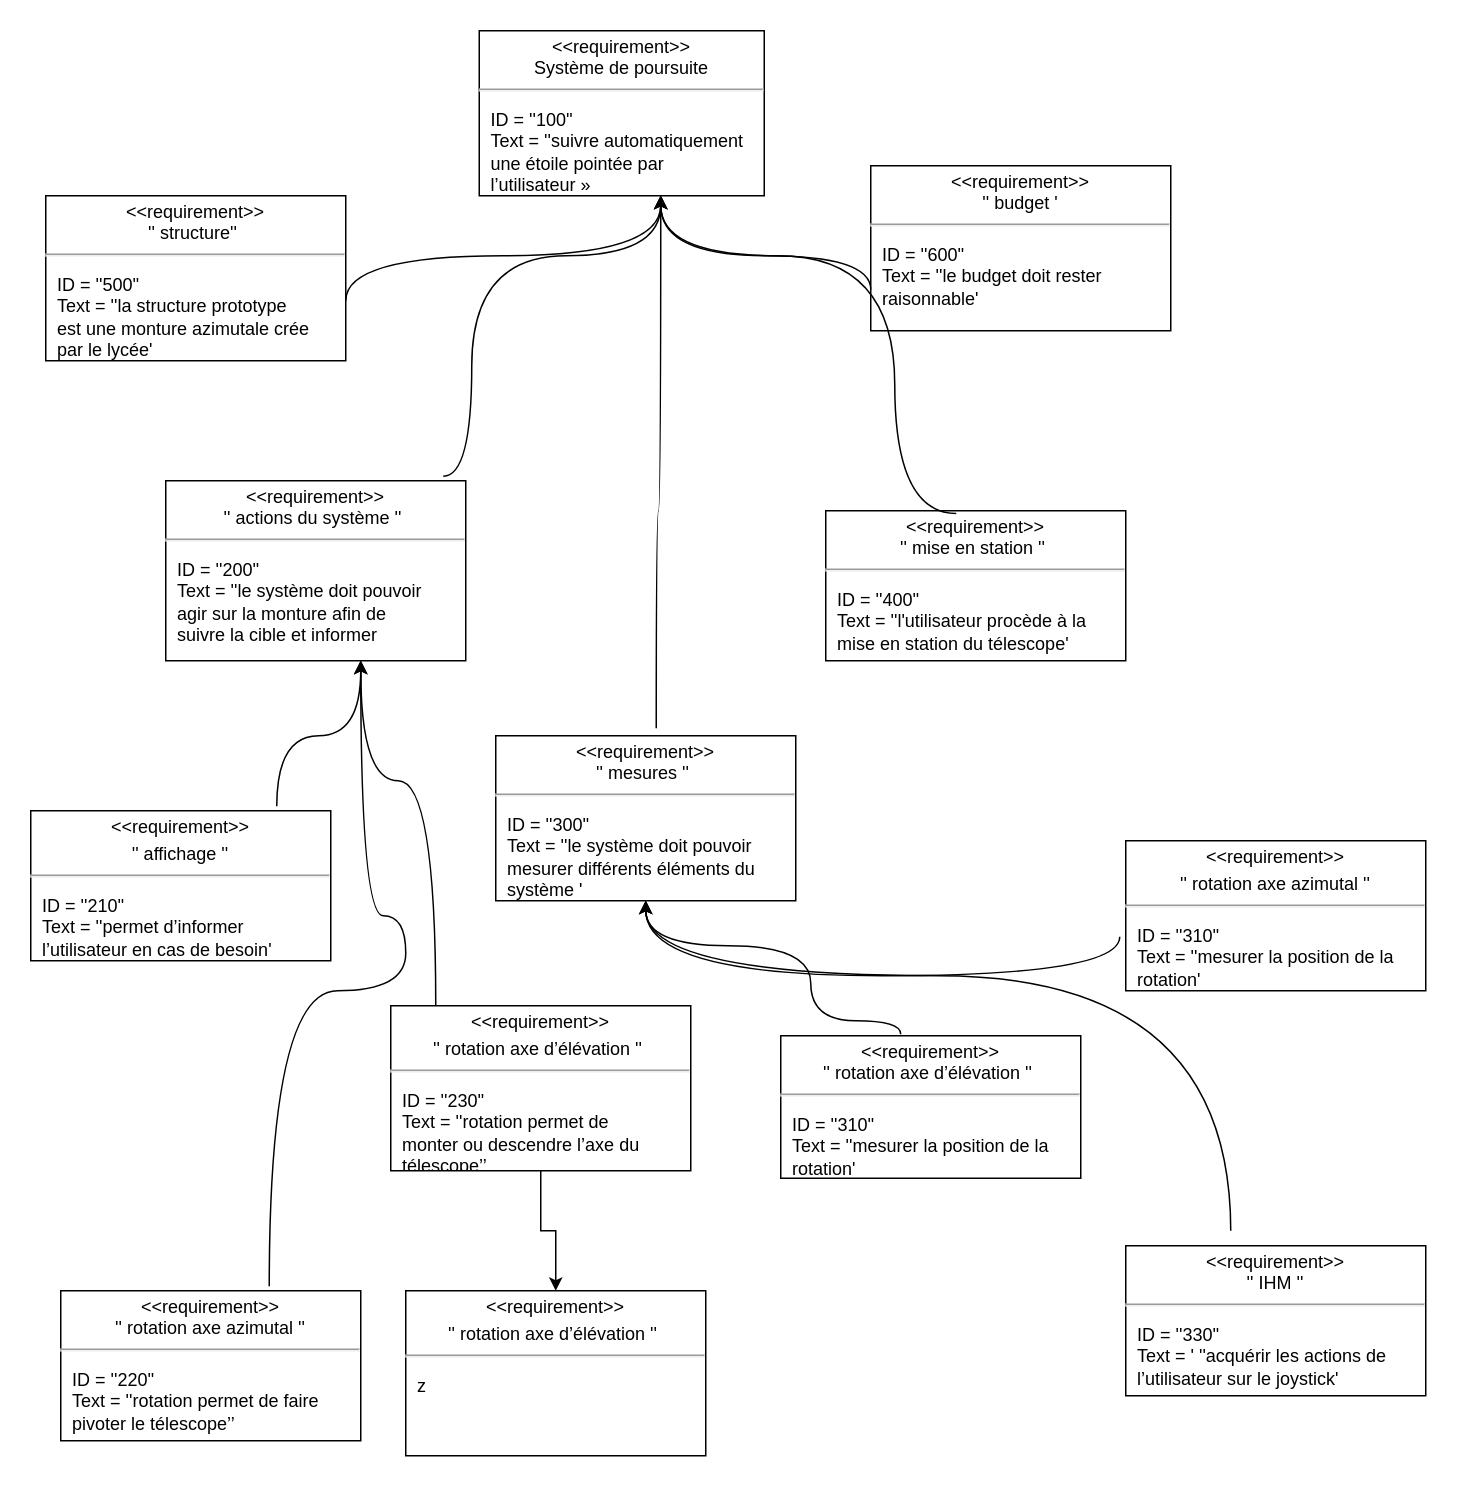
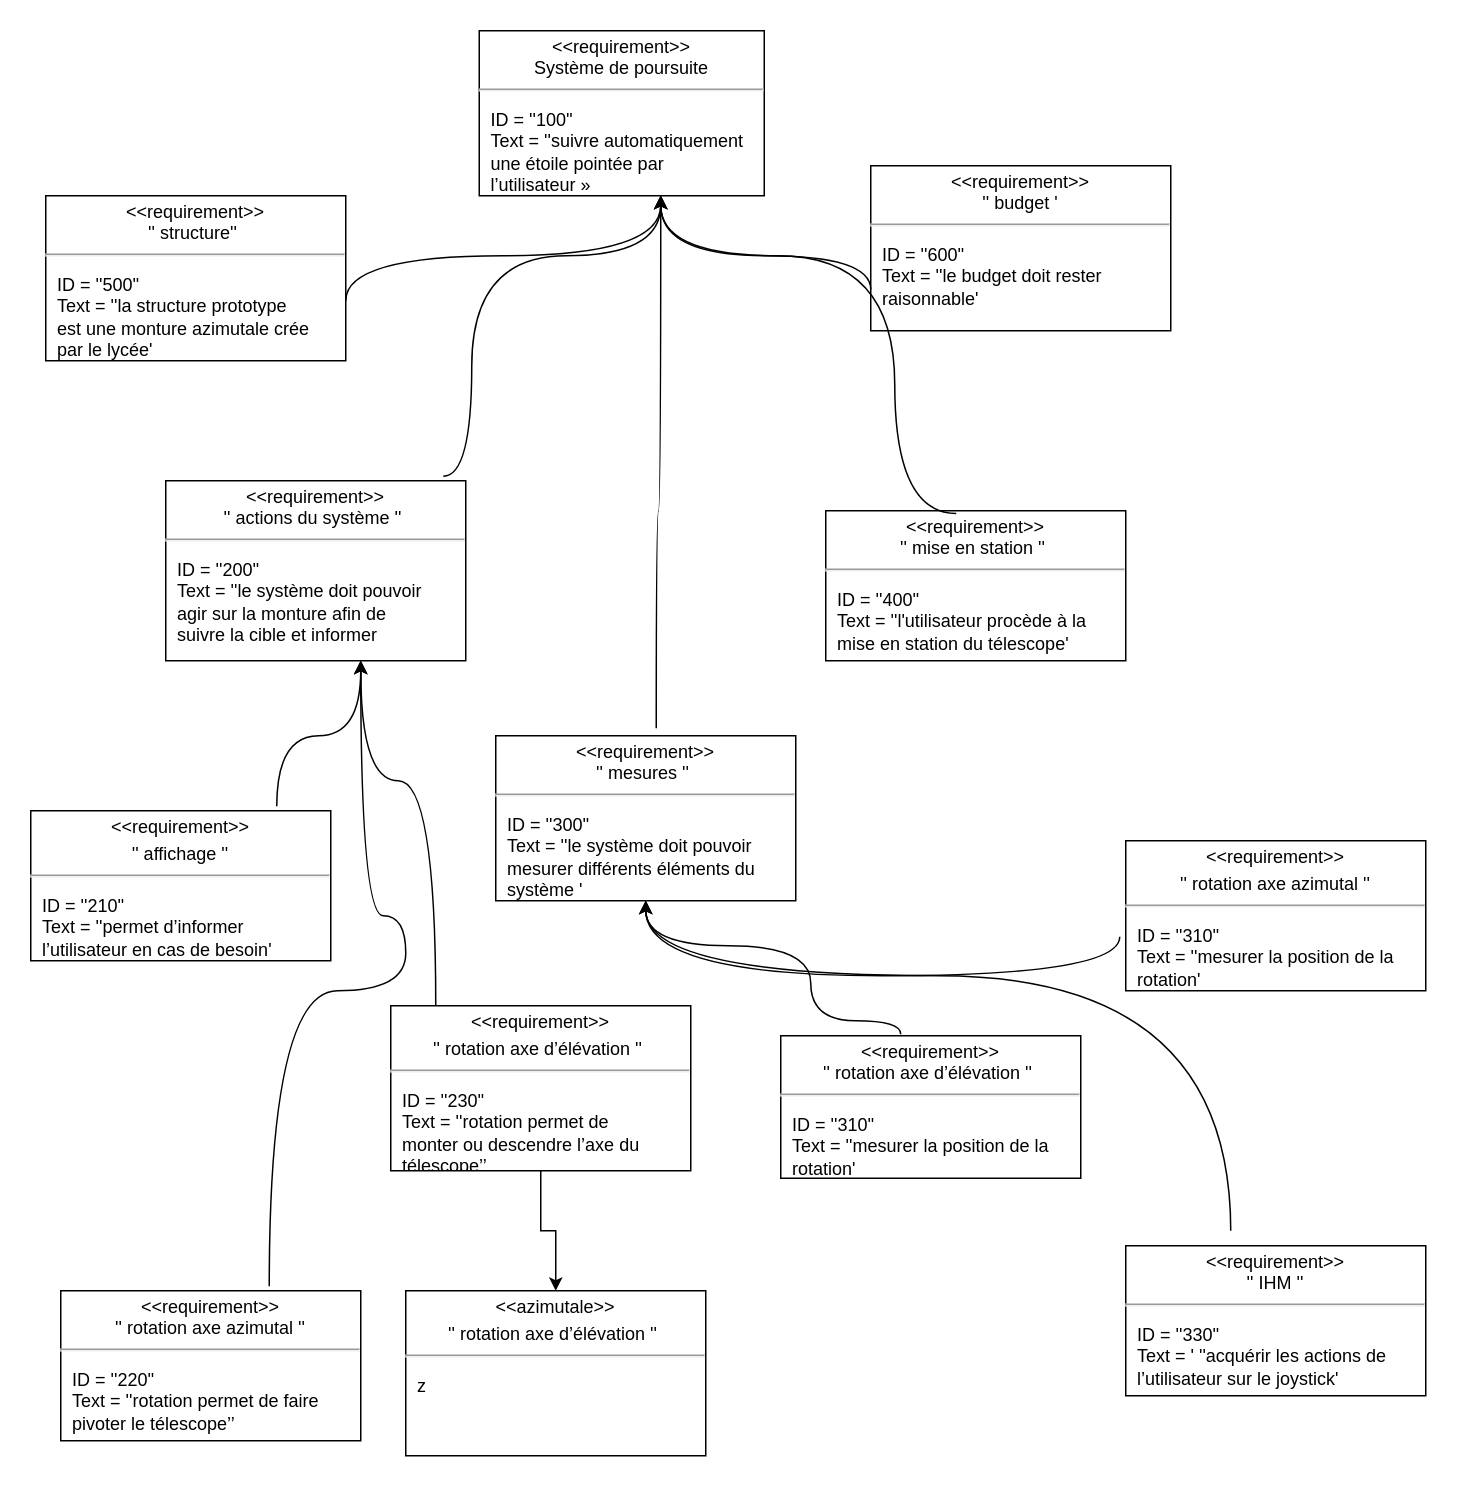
(556, 1291) -> (556, 1291)
